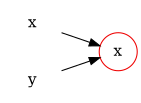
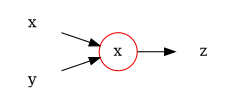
none -> (204, 52)
